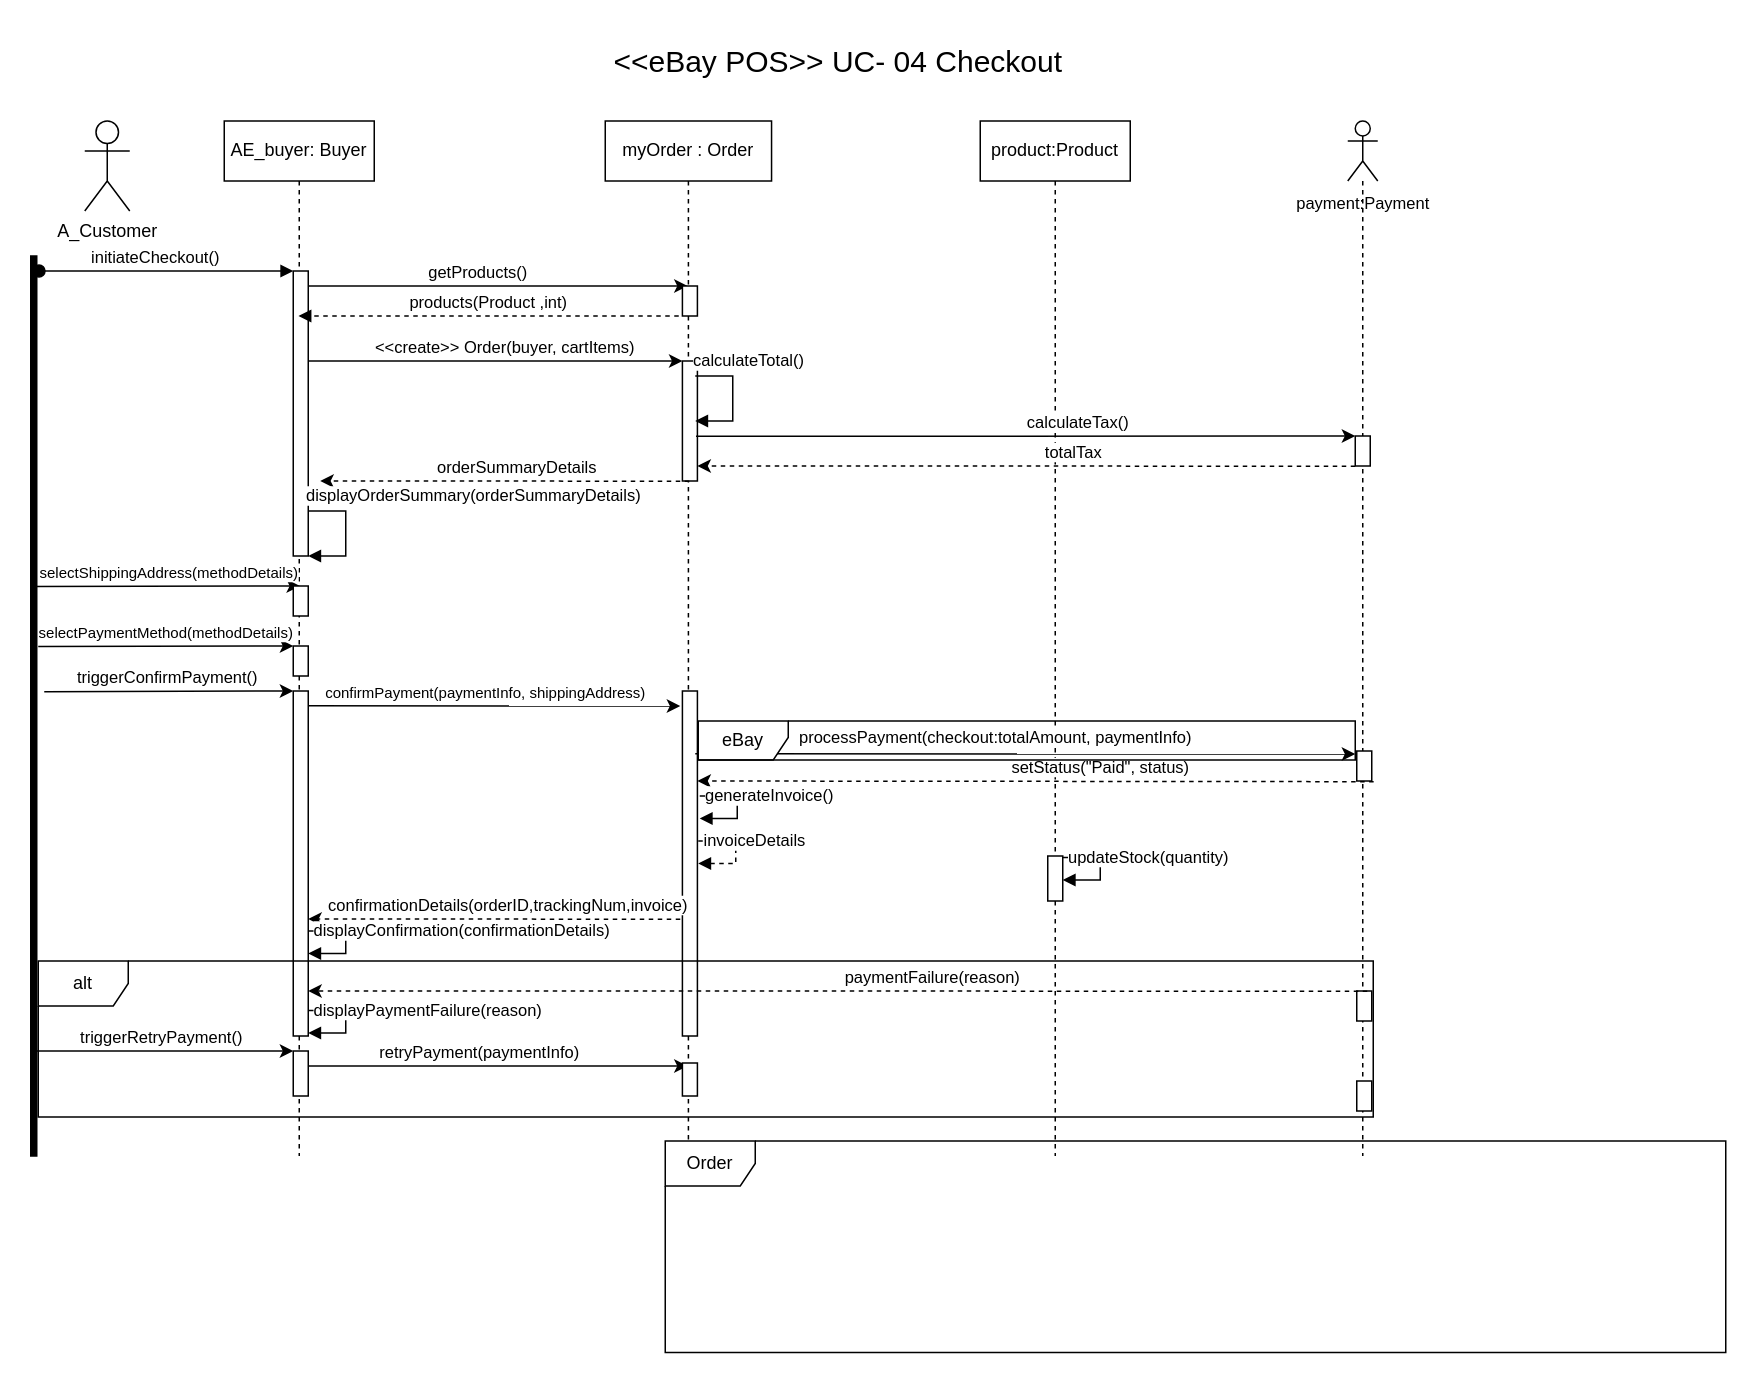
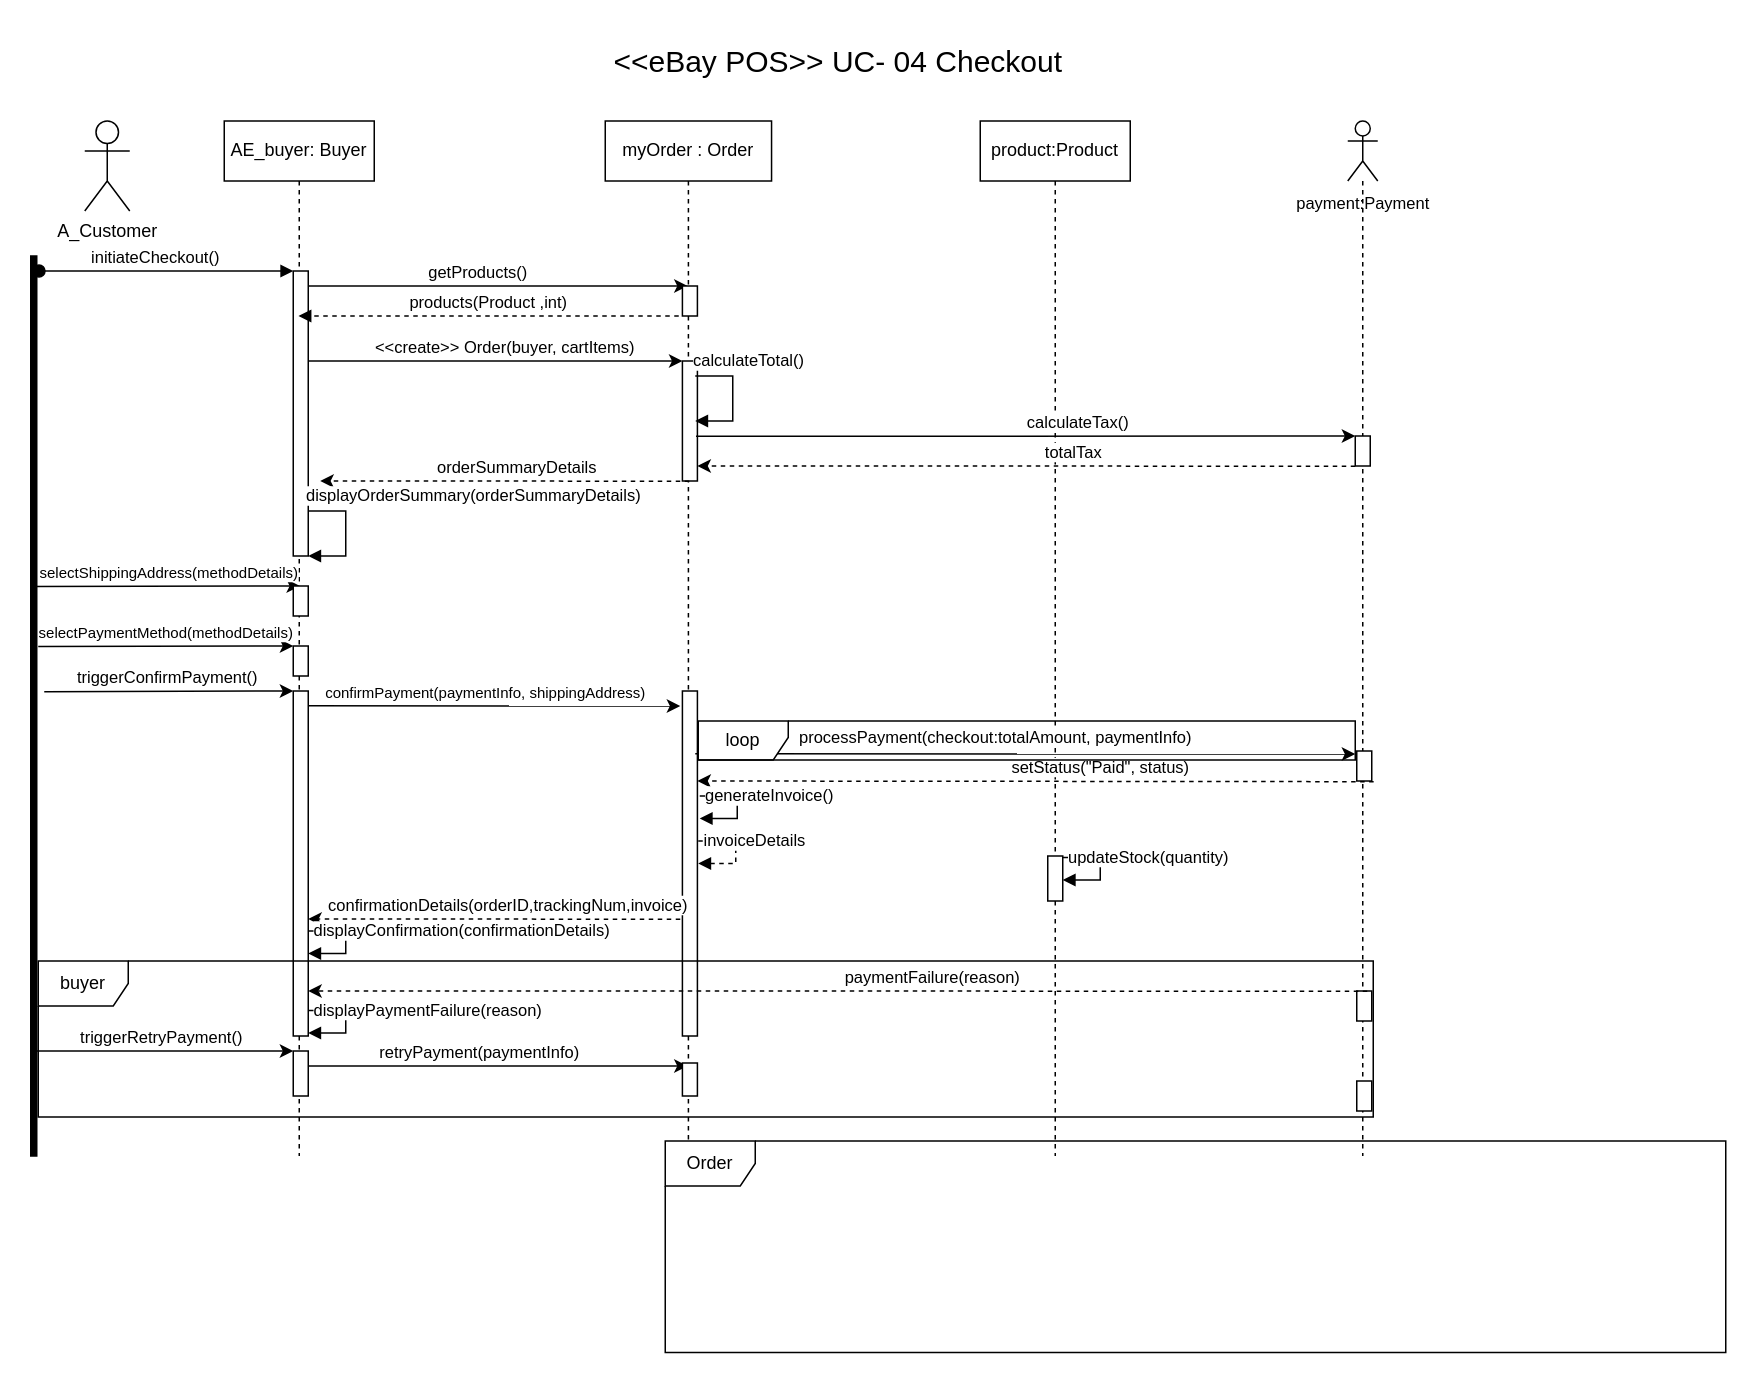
(743, 740) -> (743, 740)
(83, 983) -> (83, 983)
